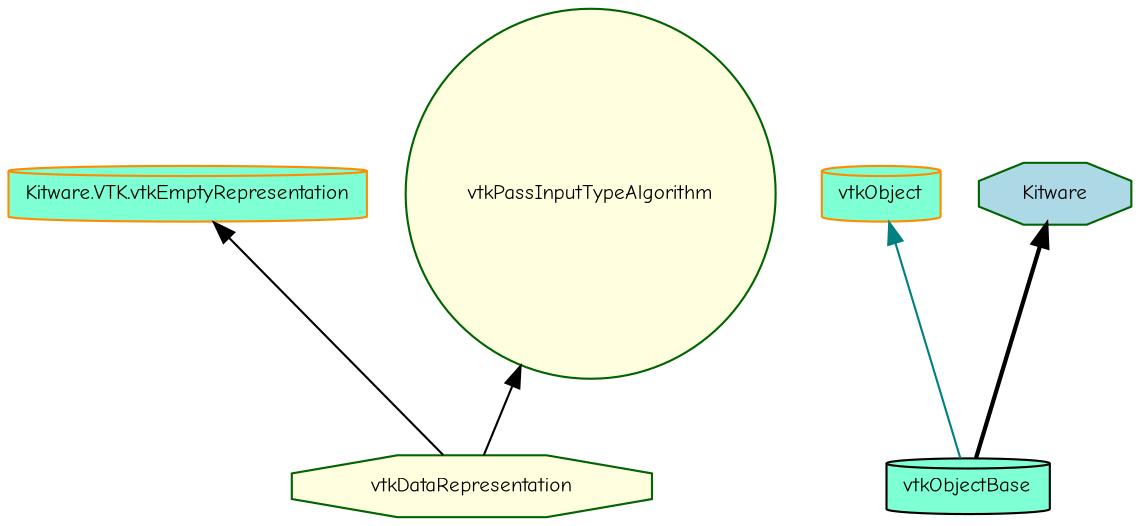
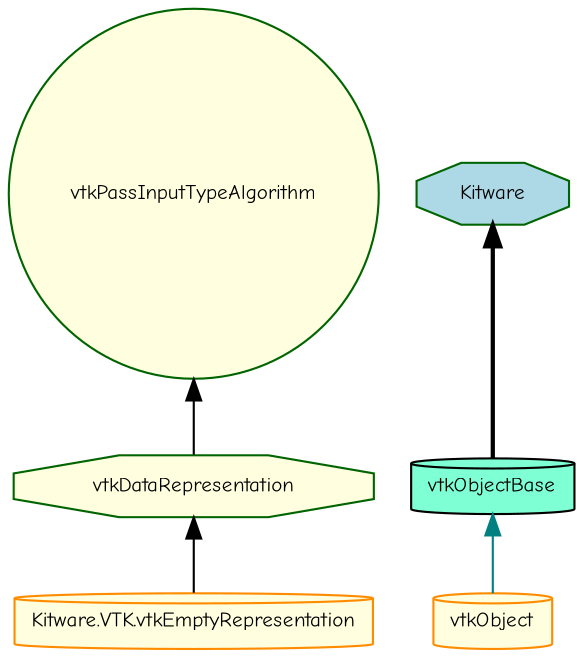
(188, 194) -> (194, 621)
(881, 194) -> (493, 621)
(336, 346) -> (194, 566)
(928, 351) -> (493, 564)
